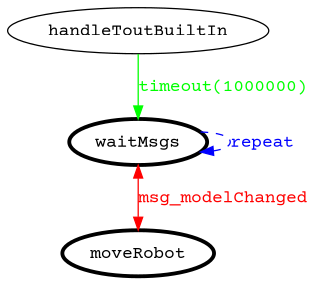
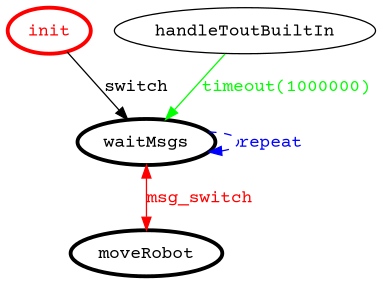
none -> (49, 31)
(223, 198) -> (200, 198)
